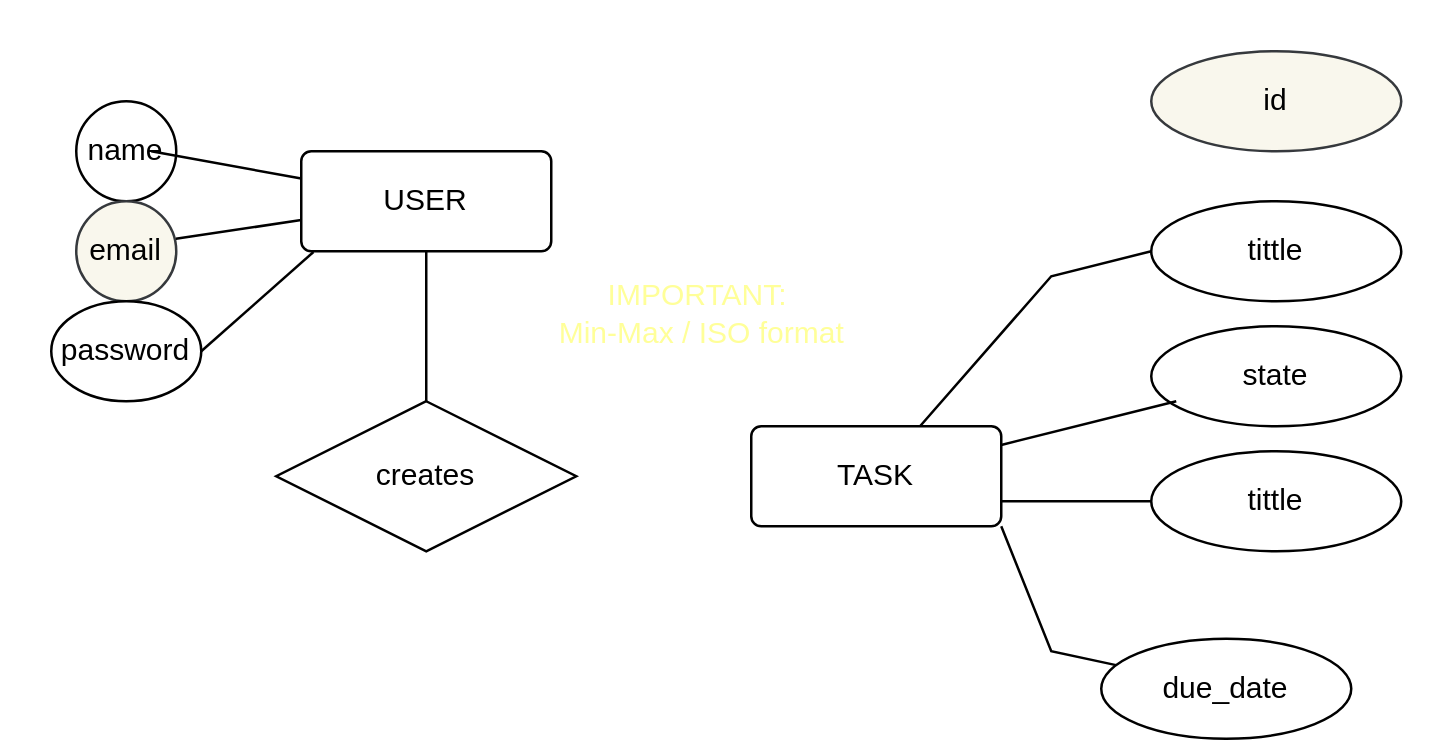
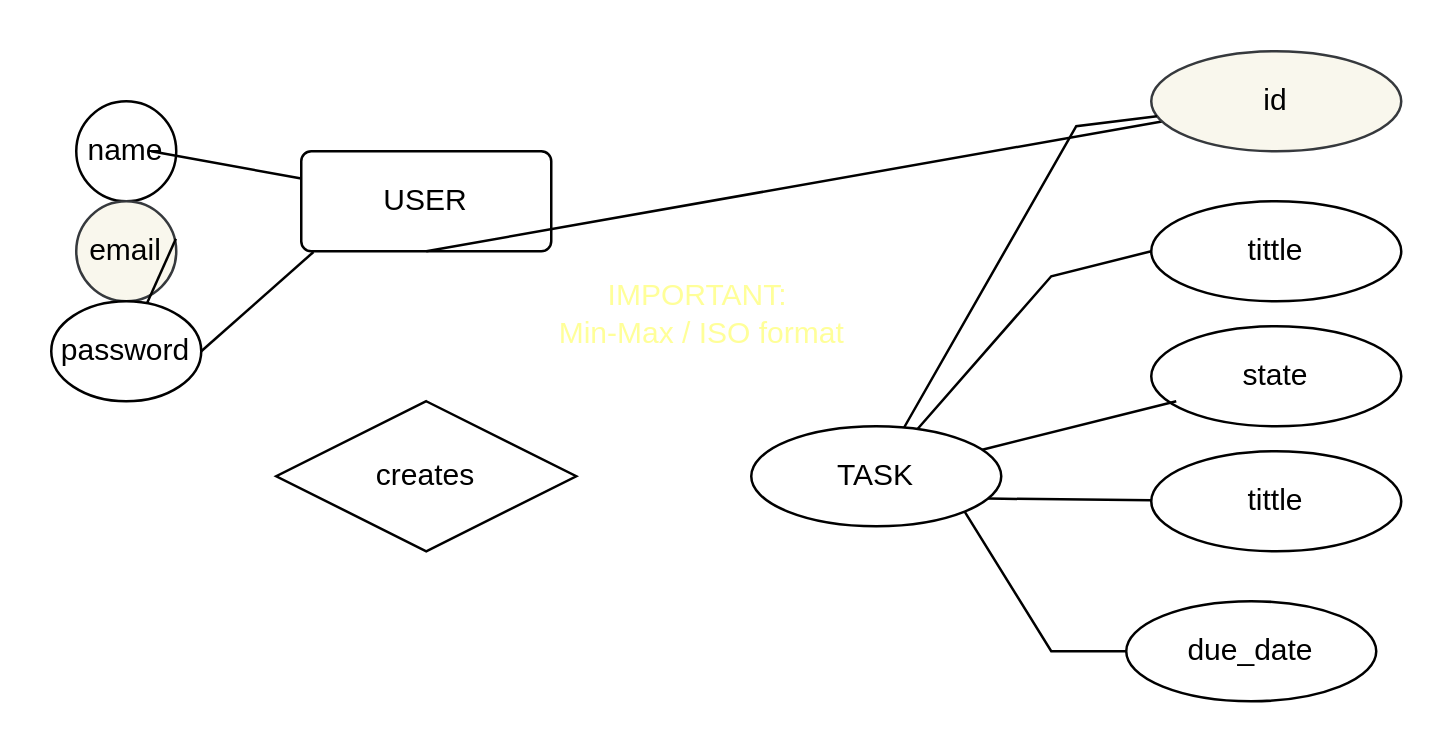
(239, 229) -> (161, 271)
none -> (986, 285)
(426, 326) -> (746, 195)
(876, 476) -> (876, 476)
(1226, 689) -> (1251, 651)
